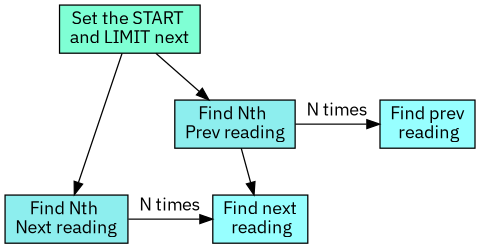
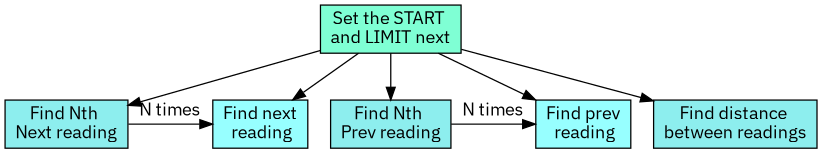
none -> (481, 74)
none -> (735, 124)
(246, 165) -> (331, 73)
